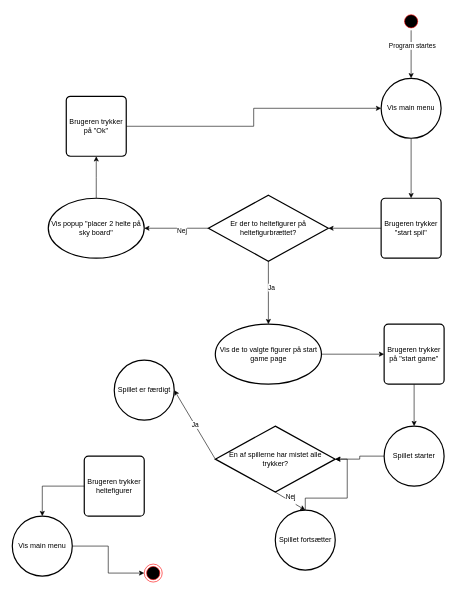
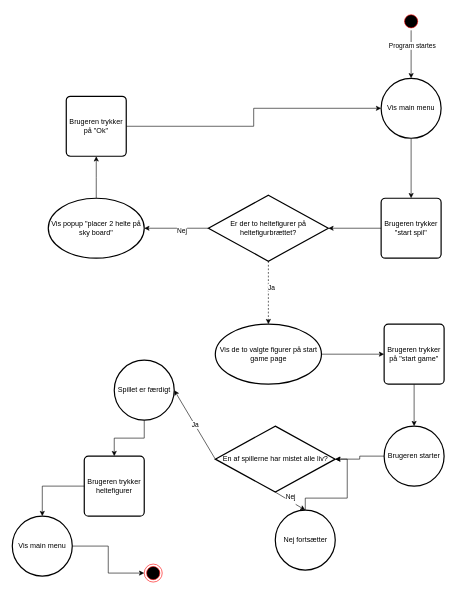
(269, 290) -> (269, 290)
none -> (114, 438)
(414, 456) -> (414, 456)
(276, 459) -> (276, 459)
(306, 540) -> (306, 540)
